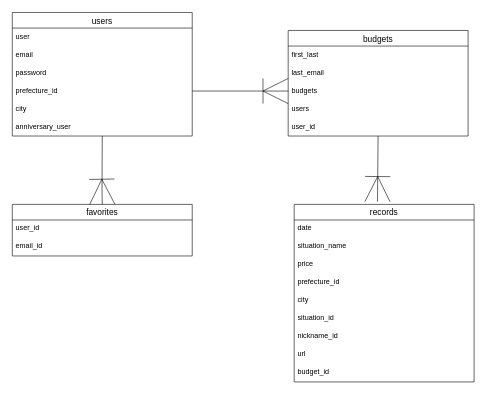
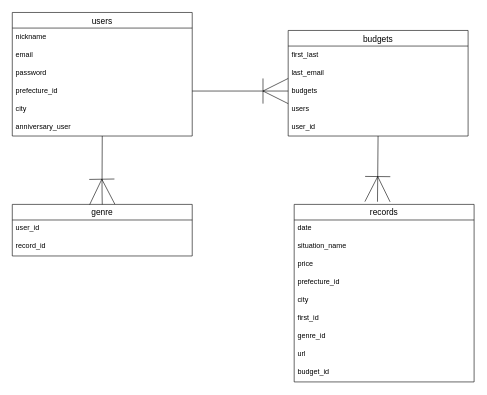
(24, 36) -> (31, 36)
(102, 213) -> (102, 213)
(29, 246) -> (33, 246)
(319, 318) -> (312, 318)
(318, 336) -> (313, 336)
